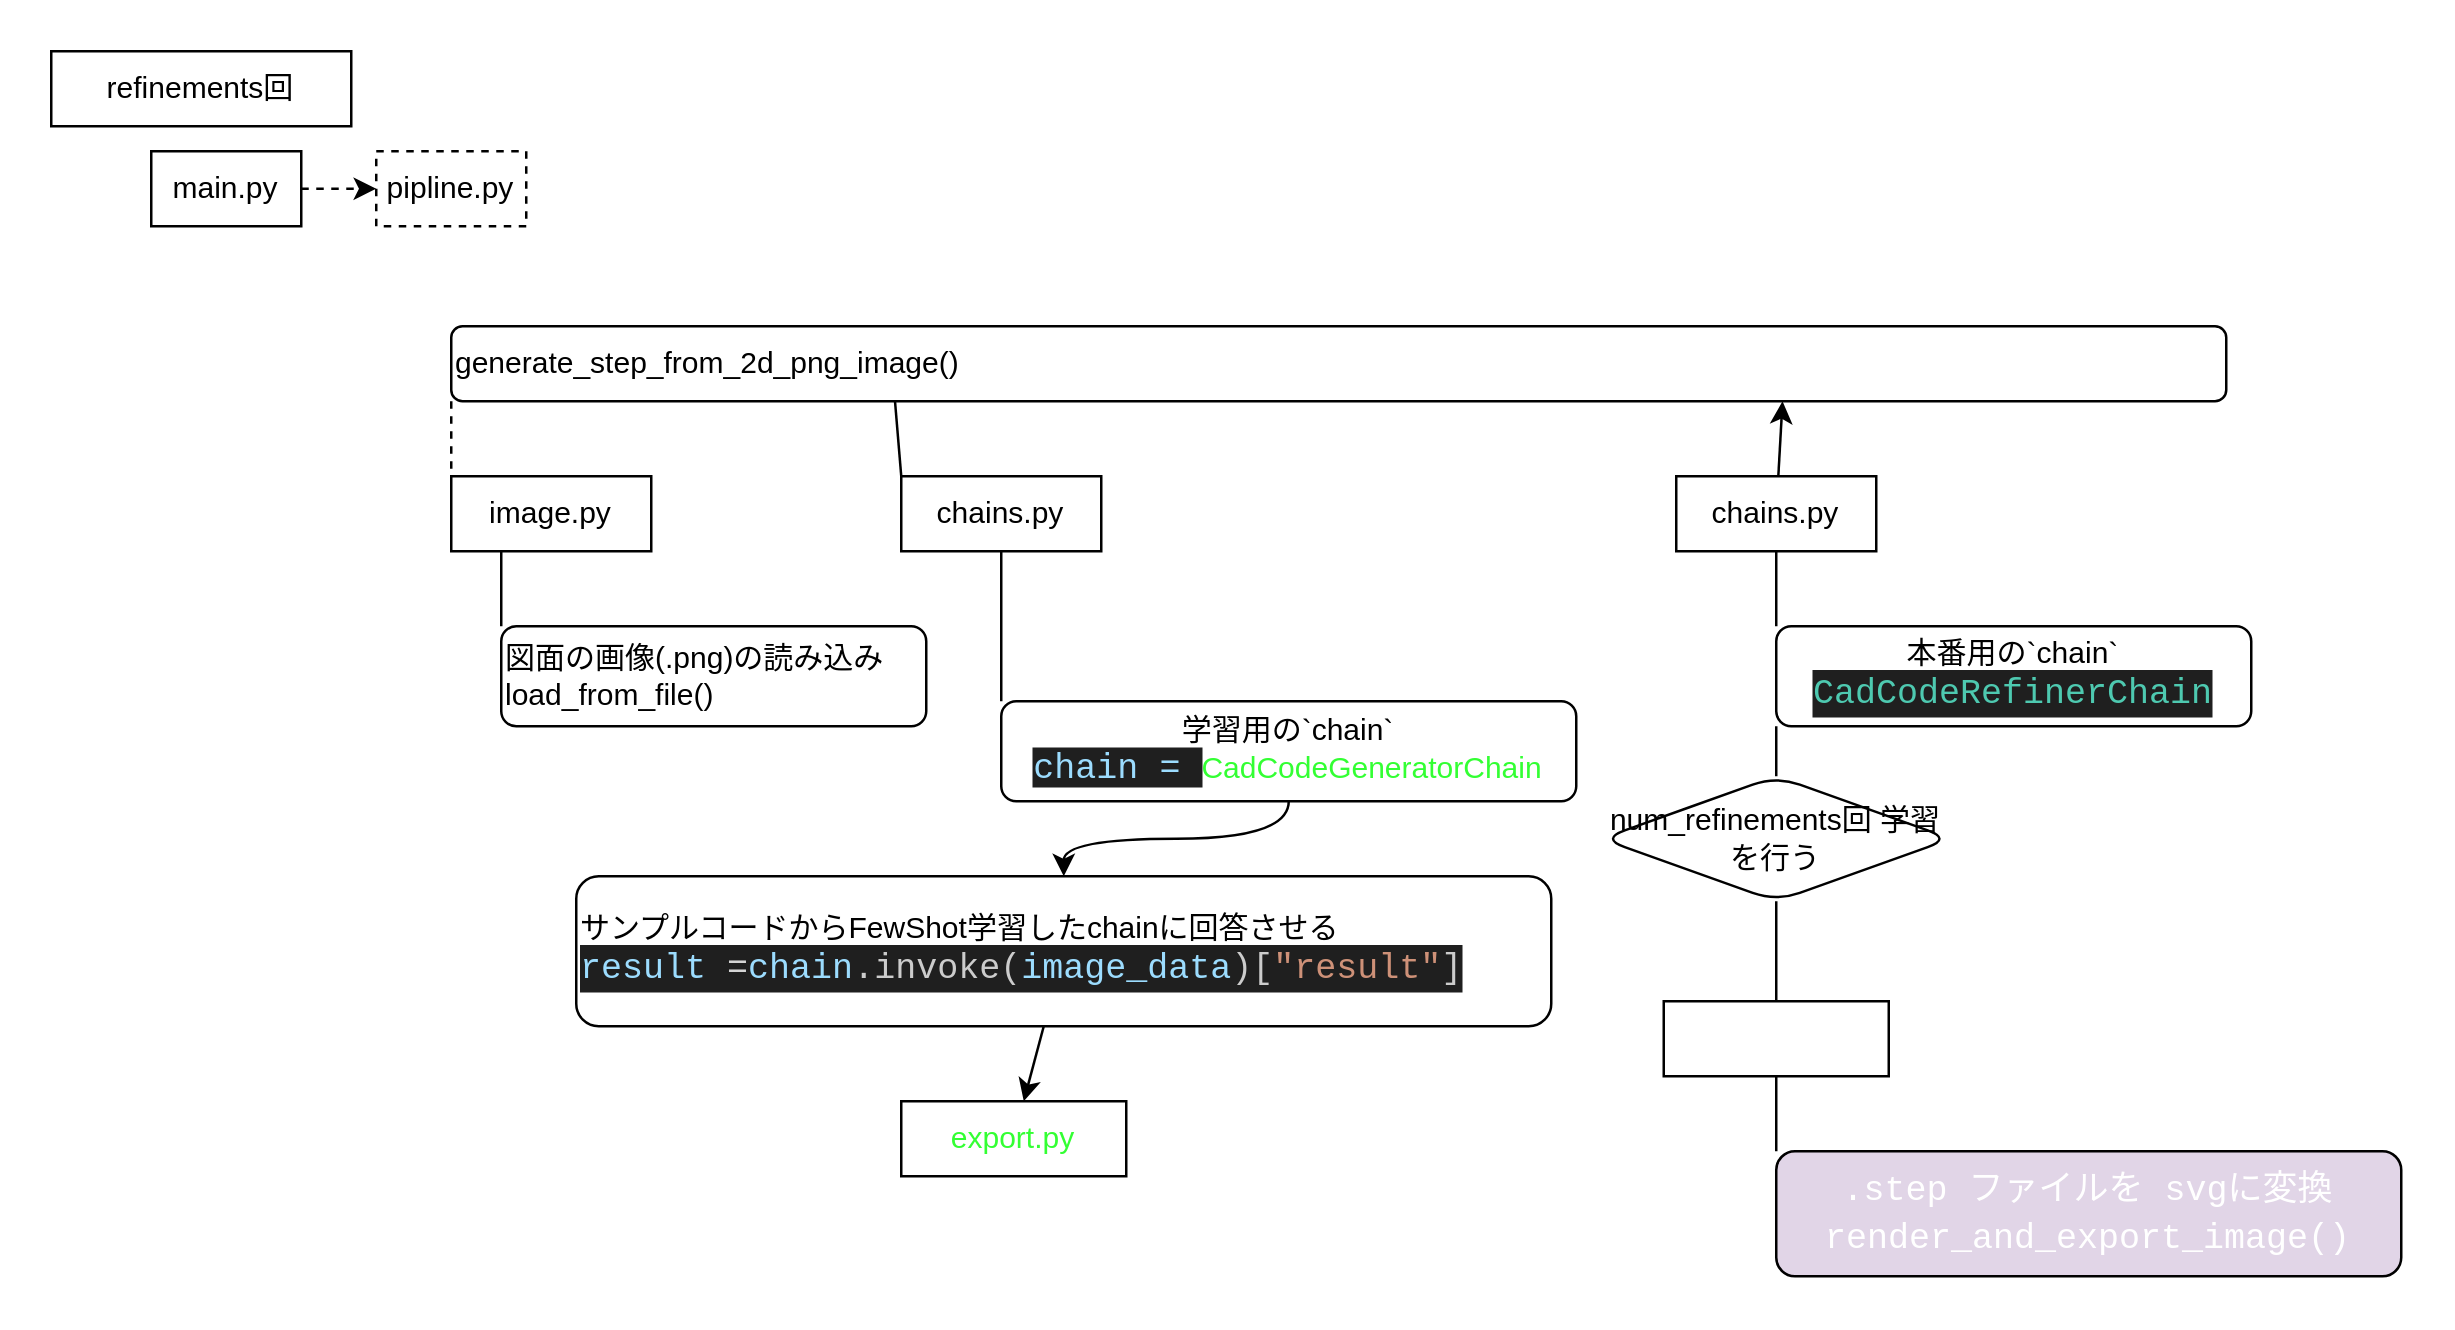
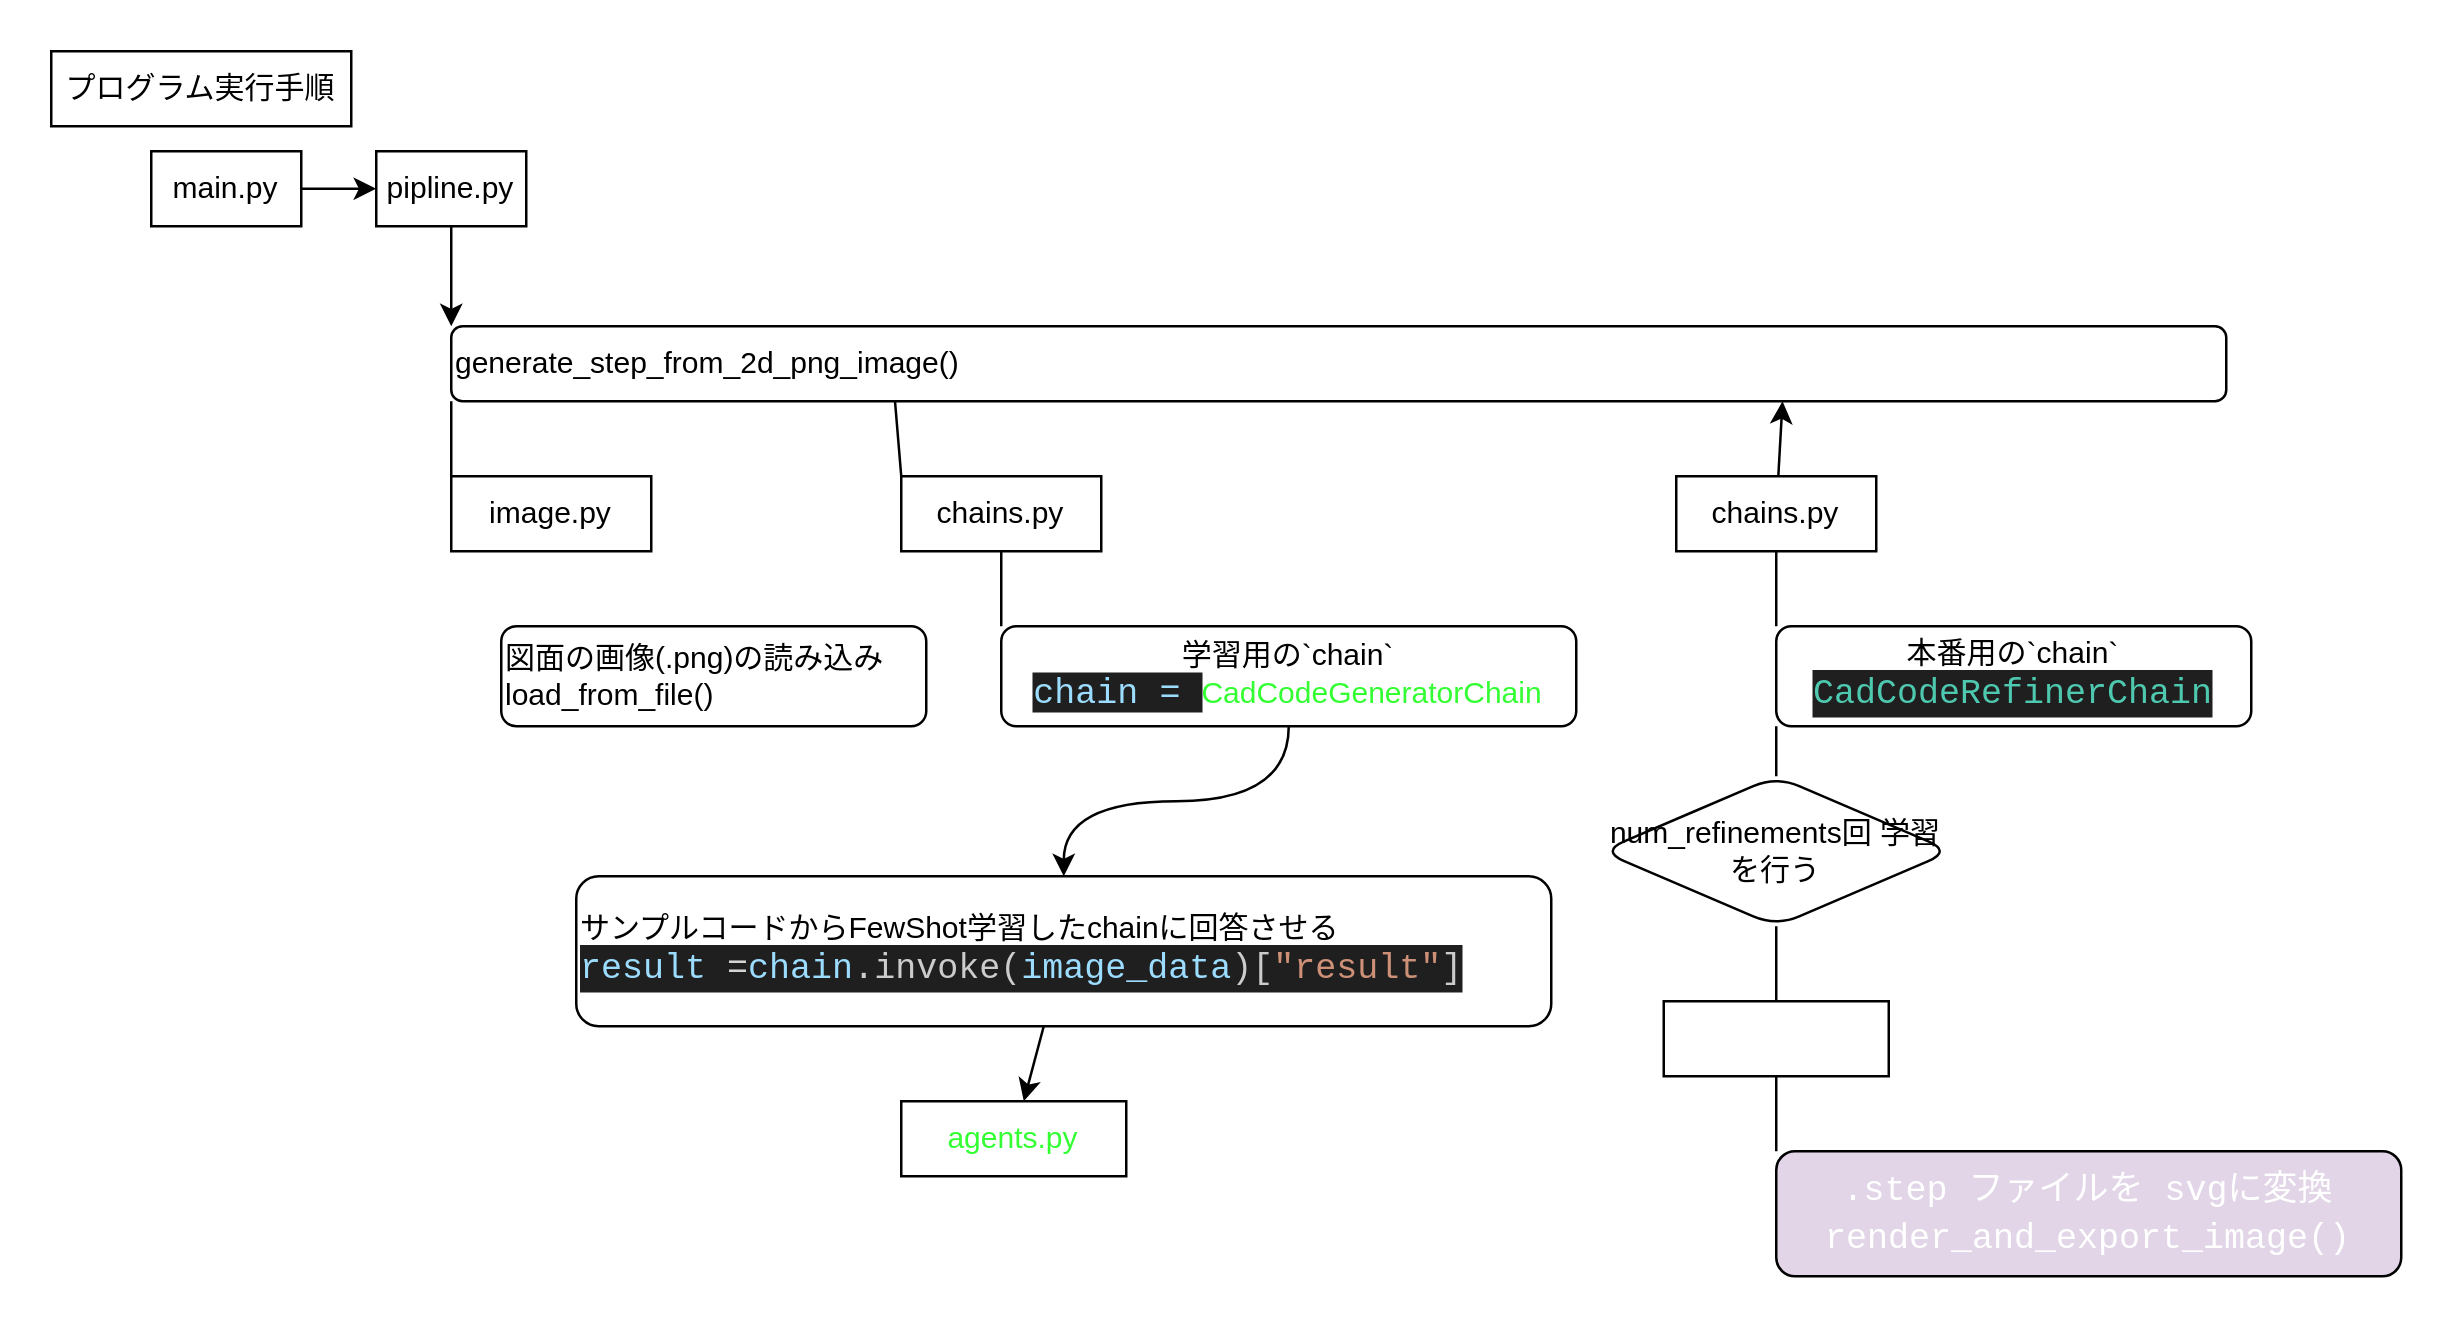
(201, 89) -> (201, 89)
(332, 189) -> (332, 189)
(451, 189) -> (451, 189)
none -> (451, 268)
(451, 441) -> (451, 441)
(501, 588) -> none
(1289, 751) -> (1289, 676)
(1776, 839) -> (1776, 851)
(1014, 1139) -> (1014, 1139)
